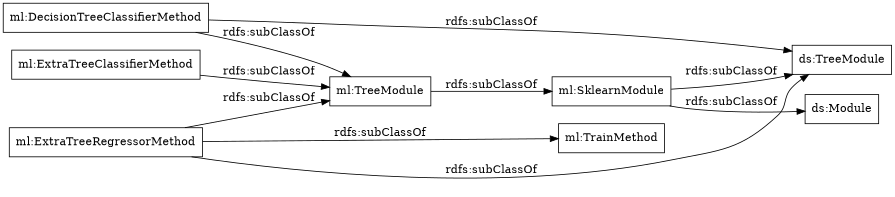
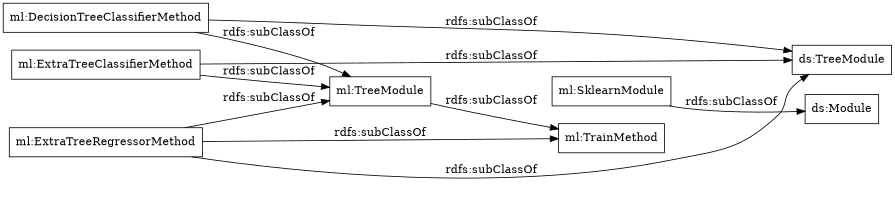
(728, 85) -> (492, 62)
(487, 91) -> (490, 116)
